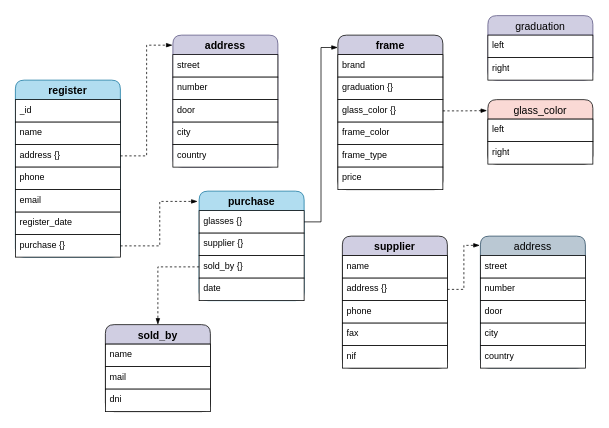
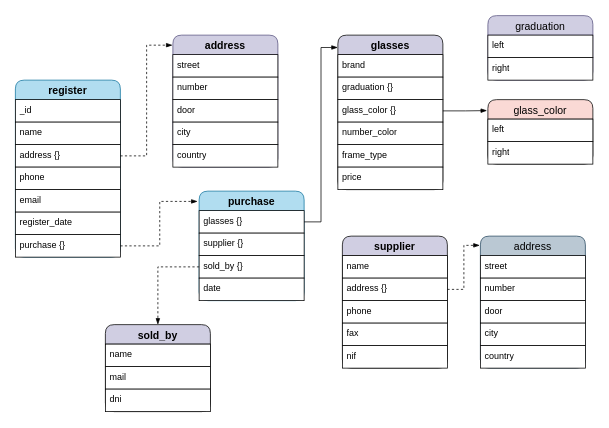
(390, 45) -> (390, 45)
(461, 111) -> (461, 111)
(369, 133) -> (371, 133)
